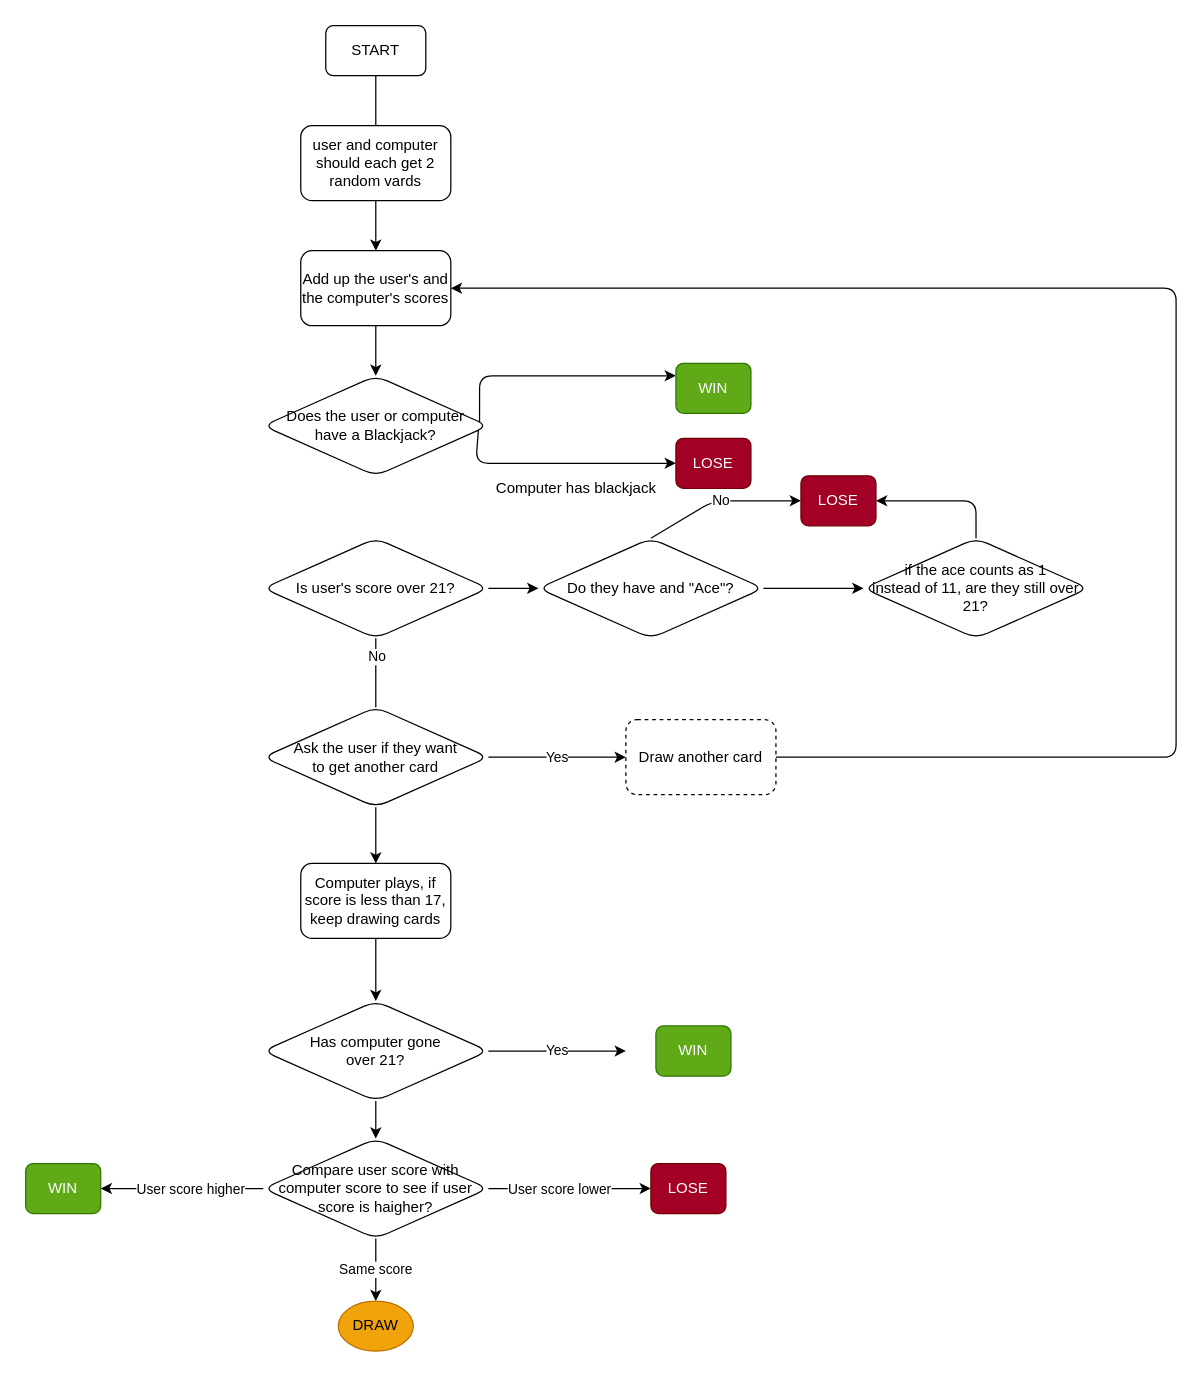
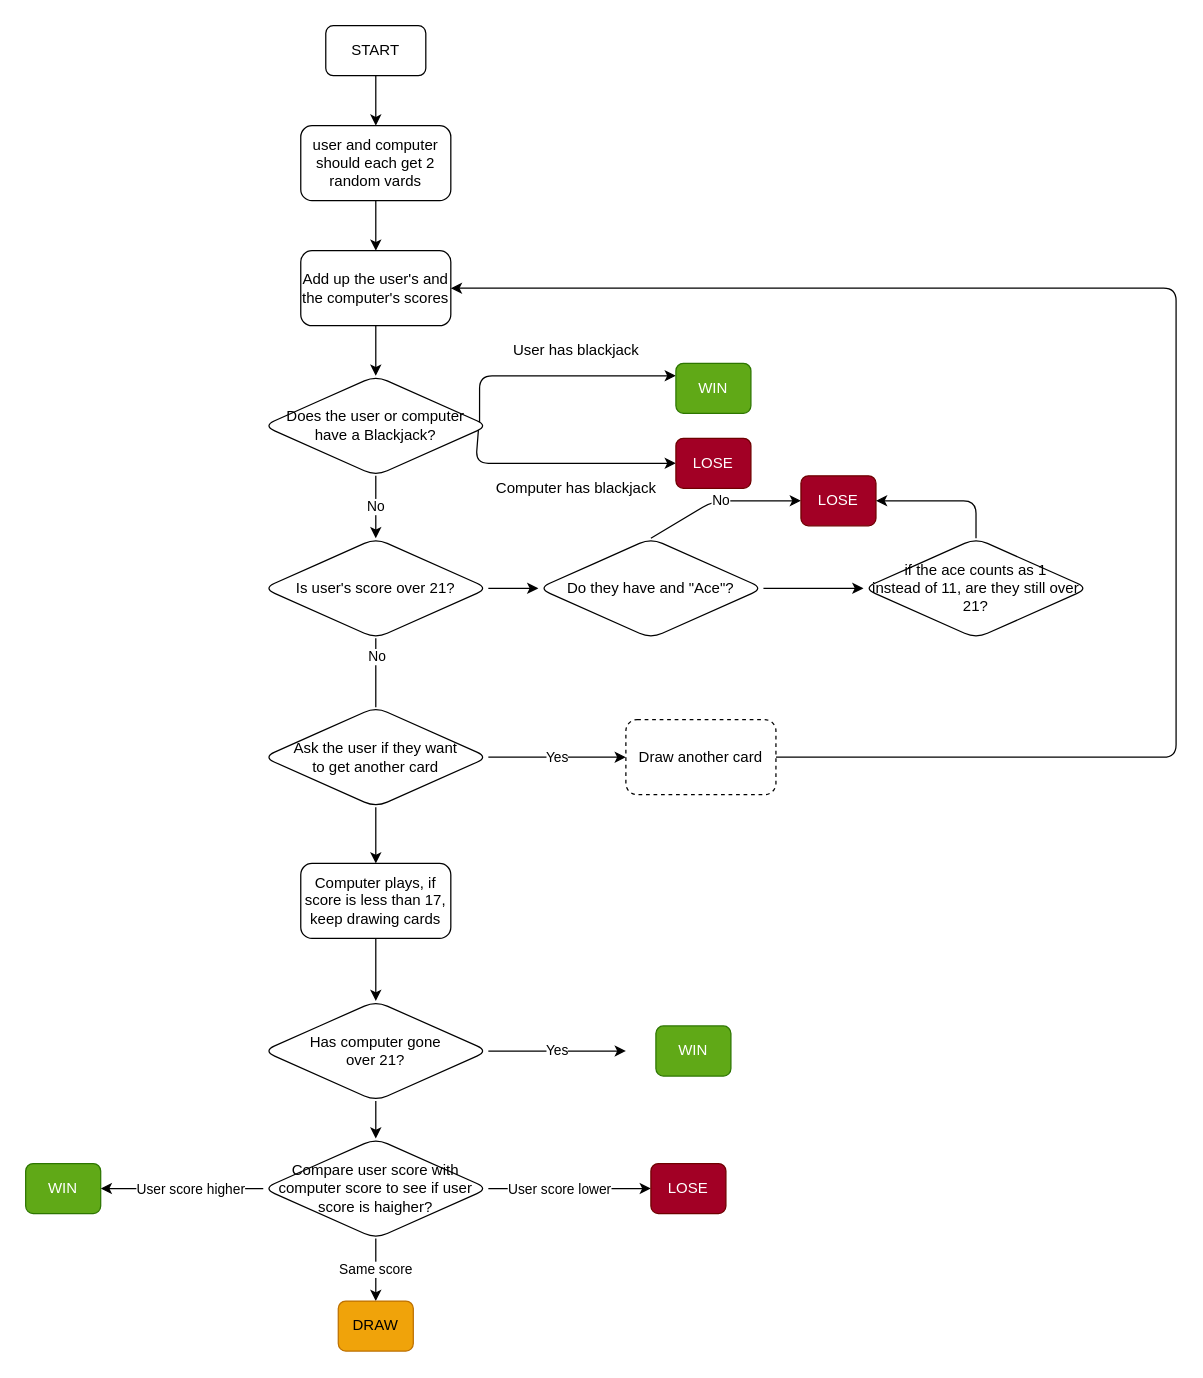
(376, 119) -> (376, 116)
none -> (576, 351)
none -> (376, 503)
(376, 1326) -> (376, 1326)
